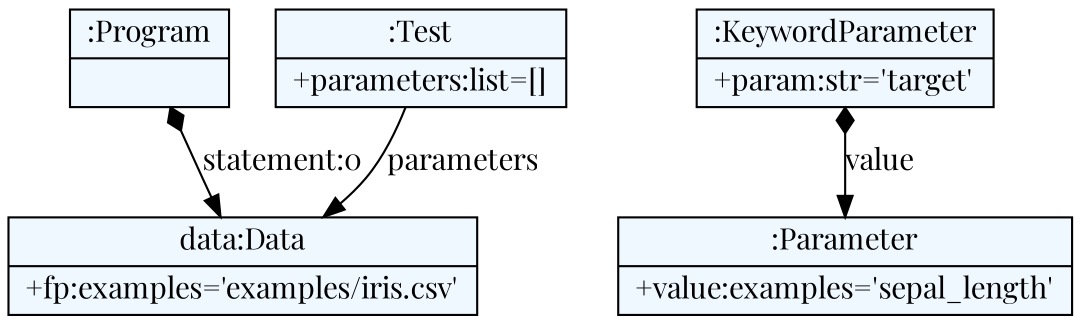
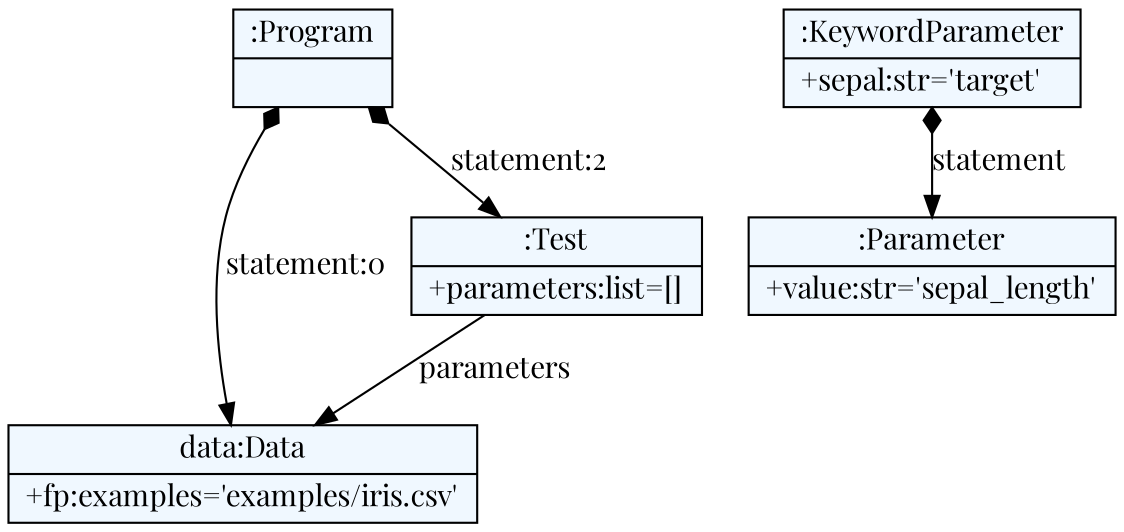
(844, 82) -> (922, 82)
(880, 162) -> (1000, 162)
none -> (436, 163)
(845, 289) -> (932, 289)
